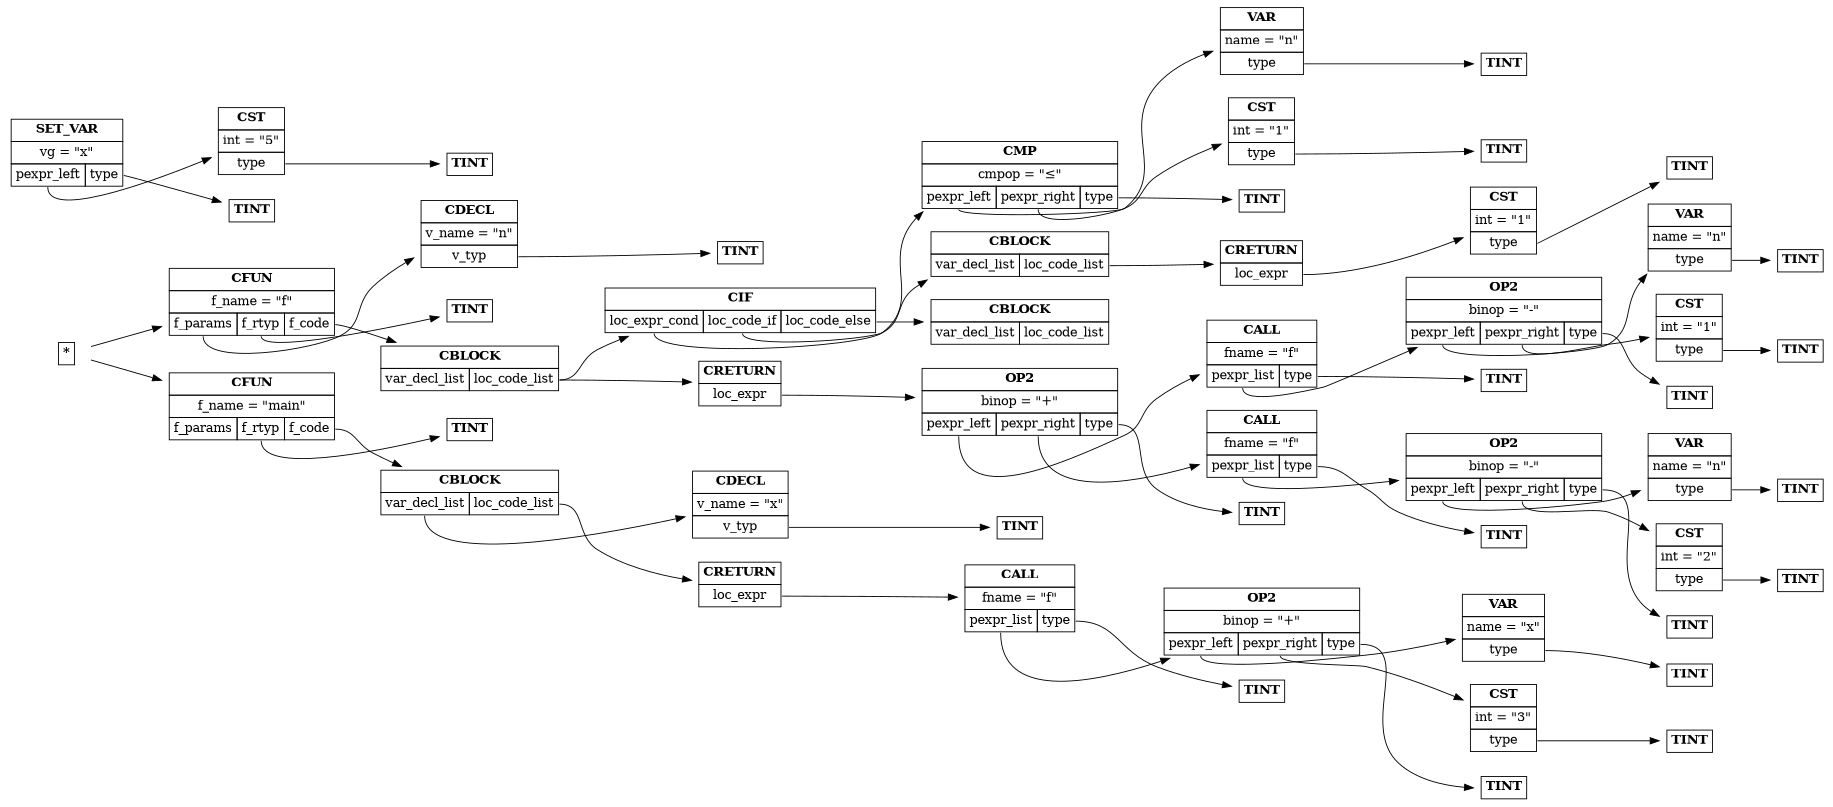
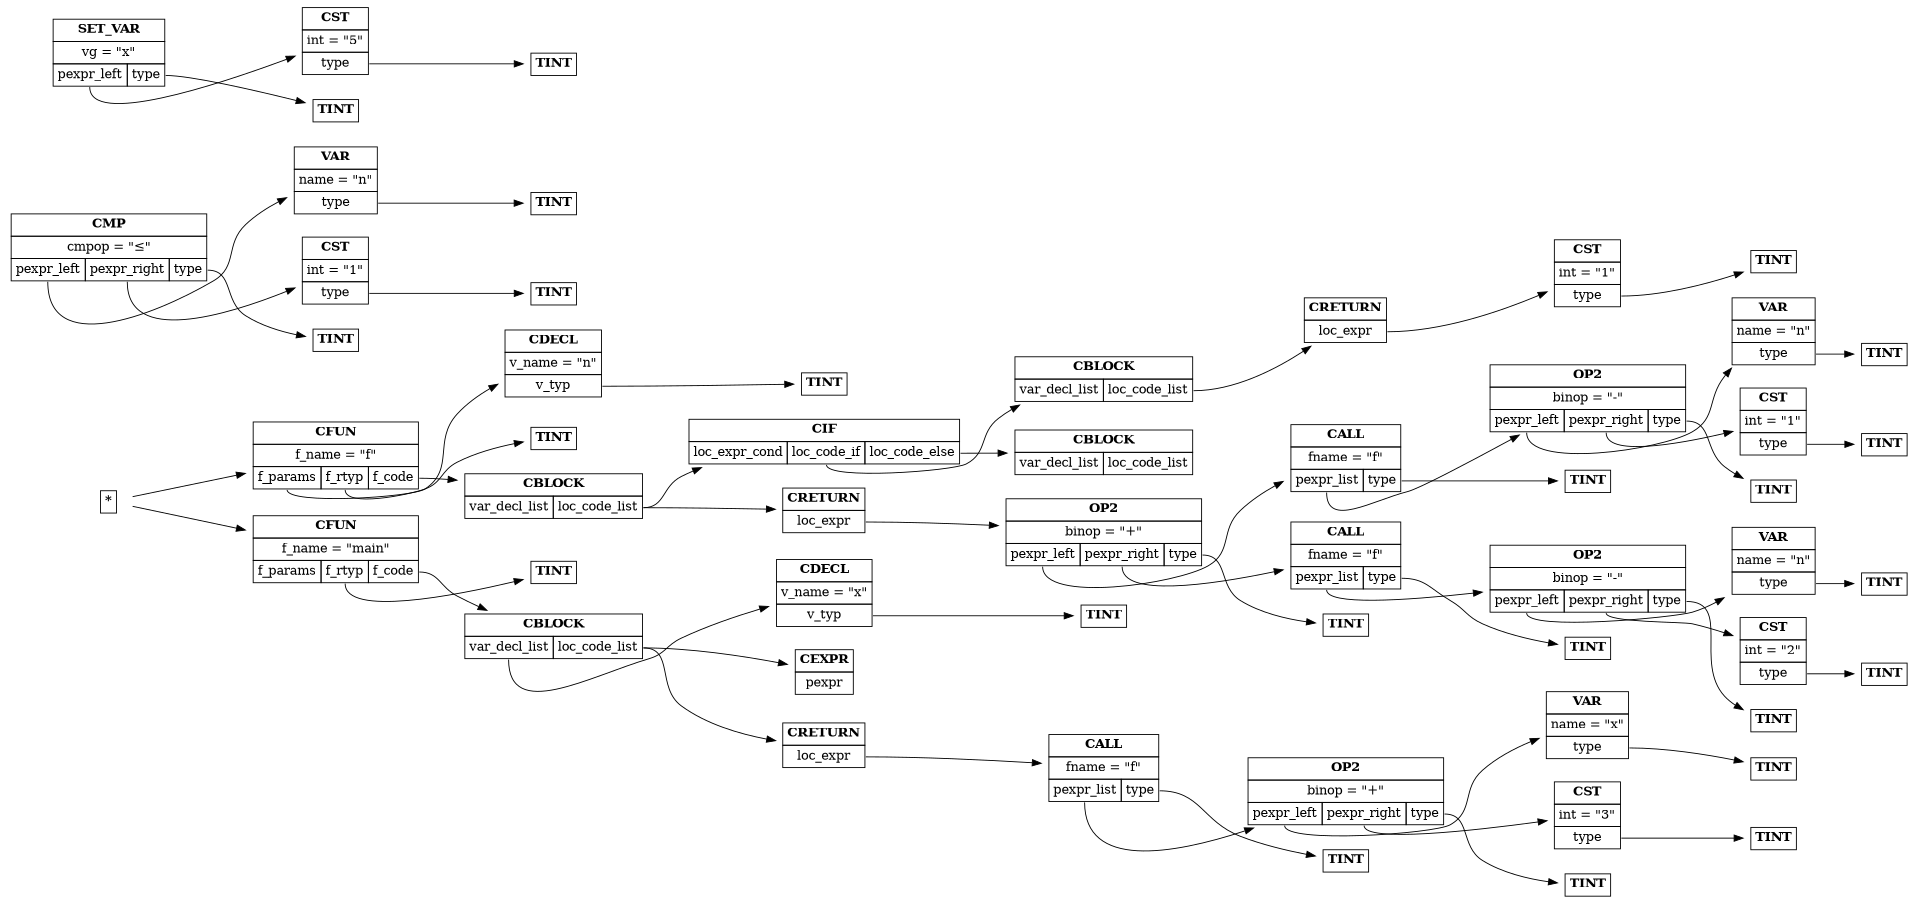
(776, 348) -> none
none -> (824, 672)
